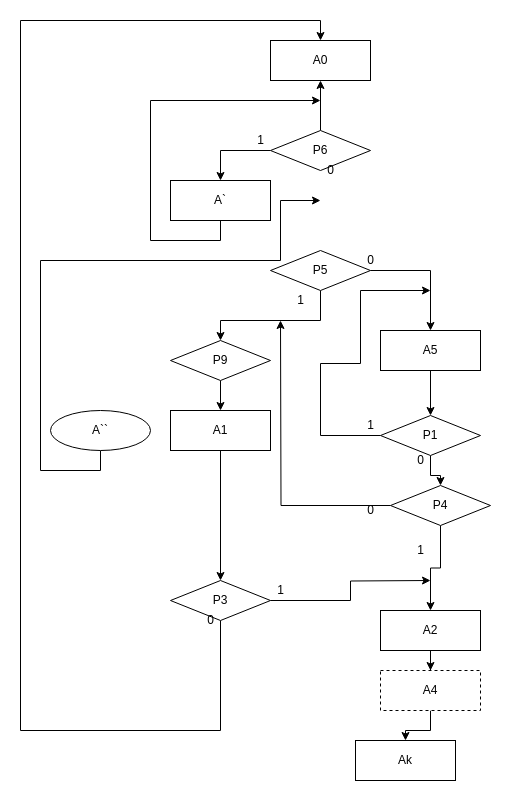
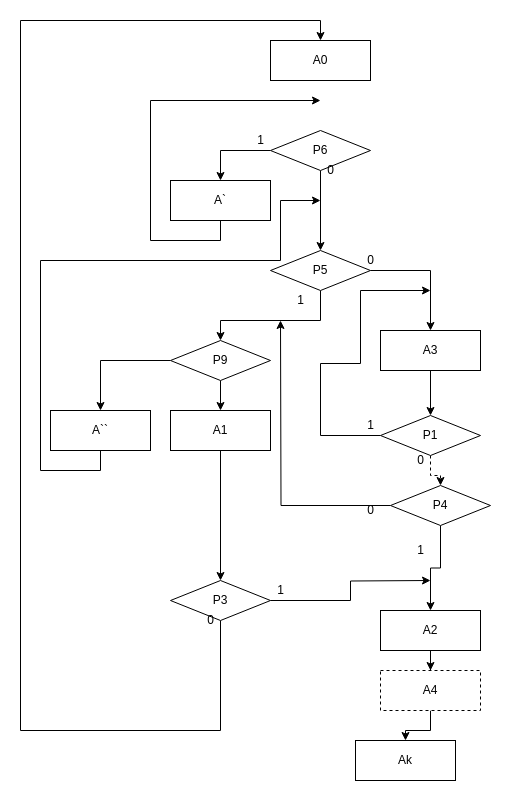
(321, 109) -> (321, 207)
(431, 351) -> (431, 351)
none -> (115, 361)
(101, 431) -> (101, 431)
(431, 471) -> (431, 471)
